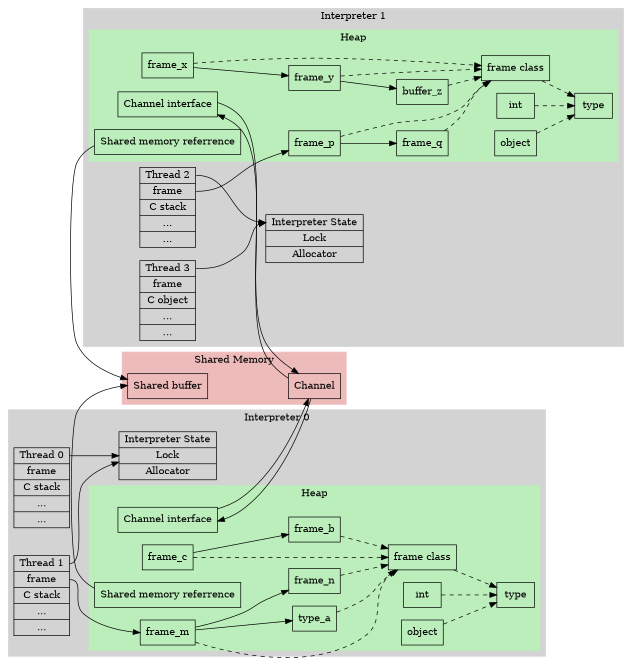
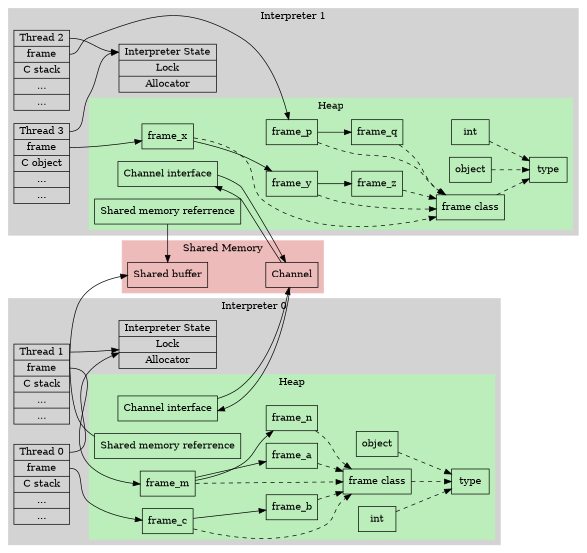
(422, 92) -> (377, 184)
none -> (102, 146)
none -> (94, 506)
(315, 619) -> (292, 456)
